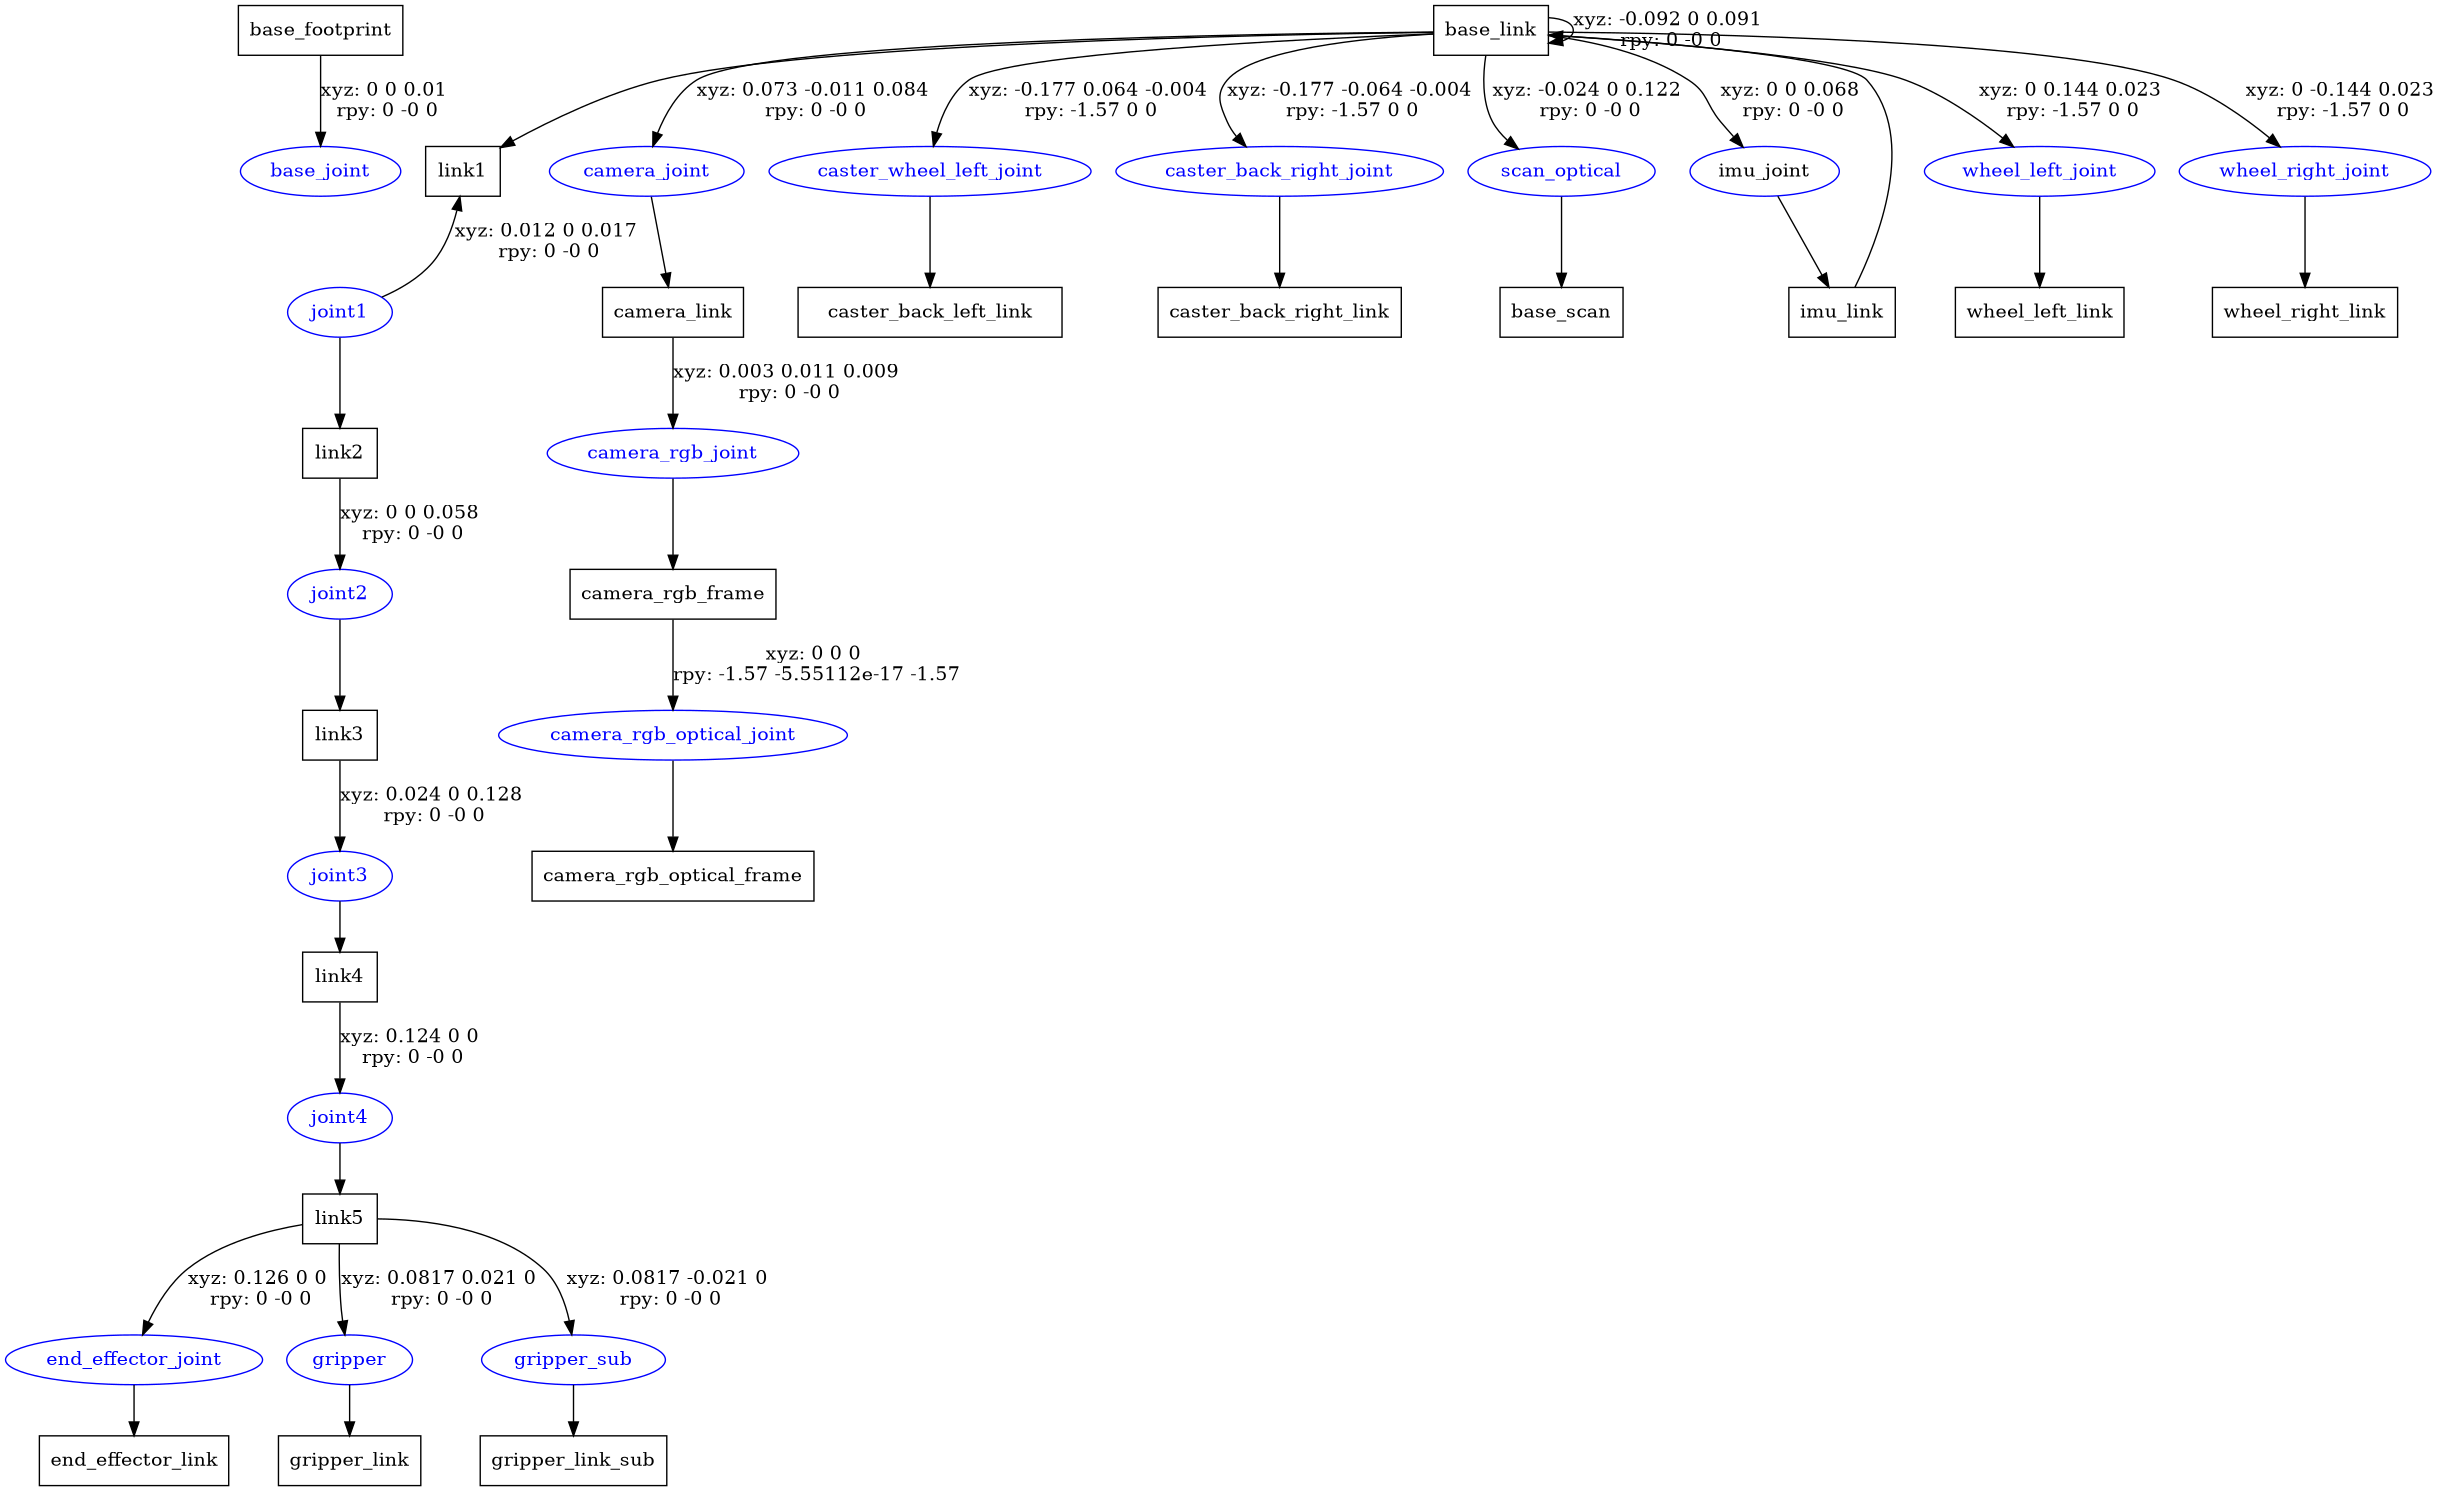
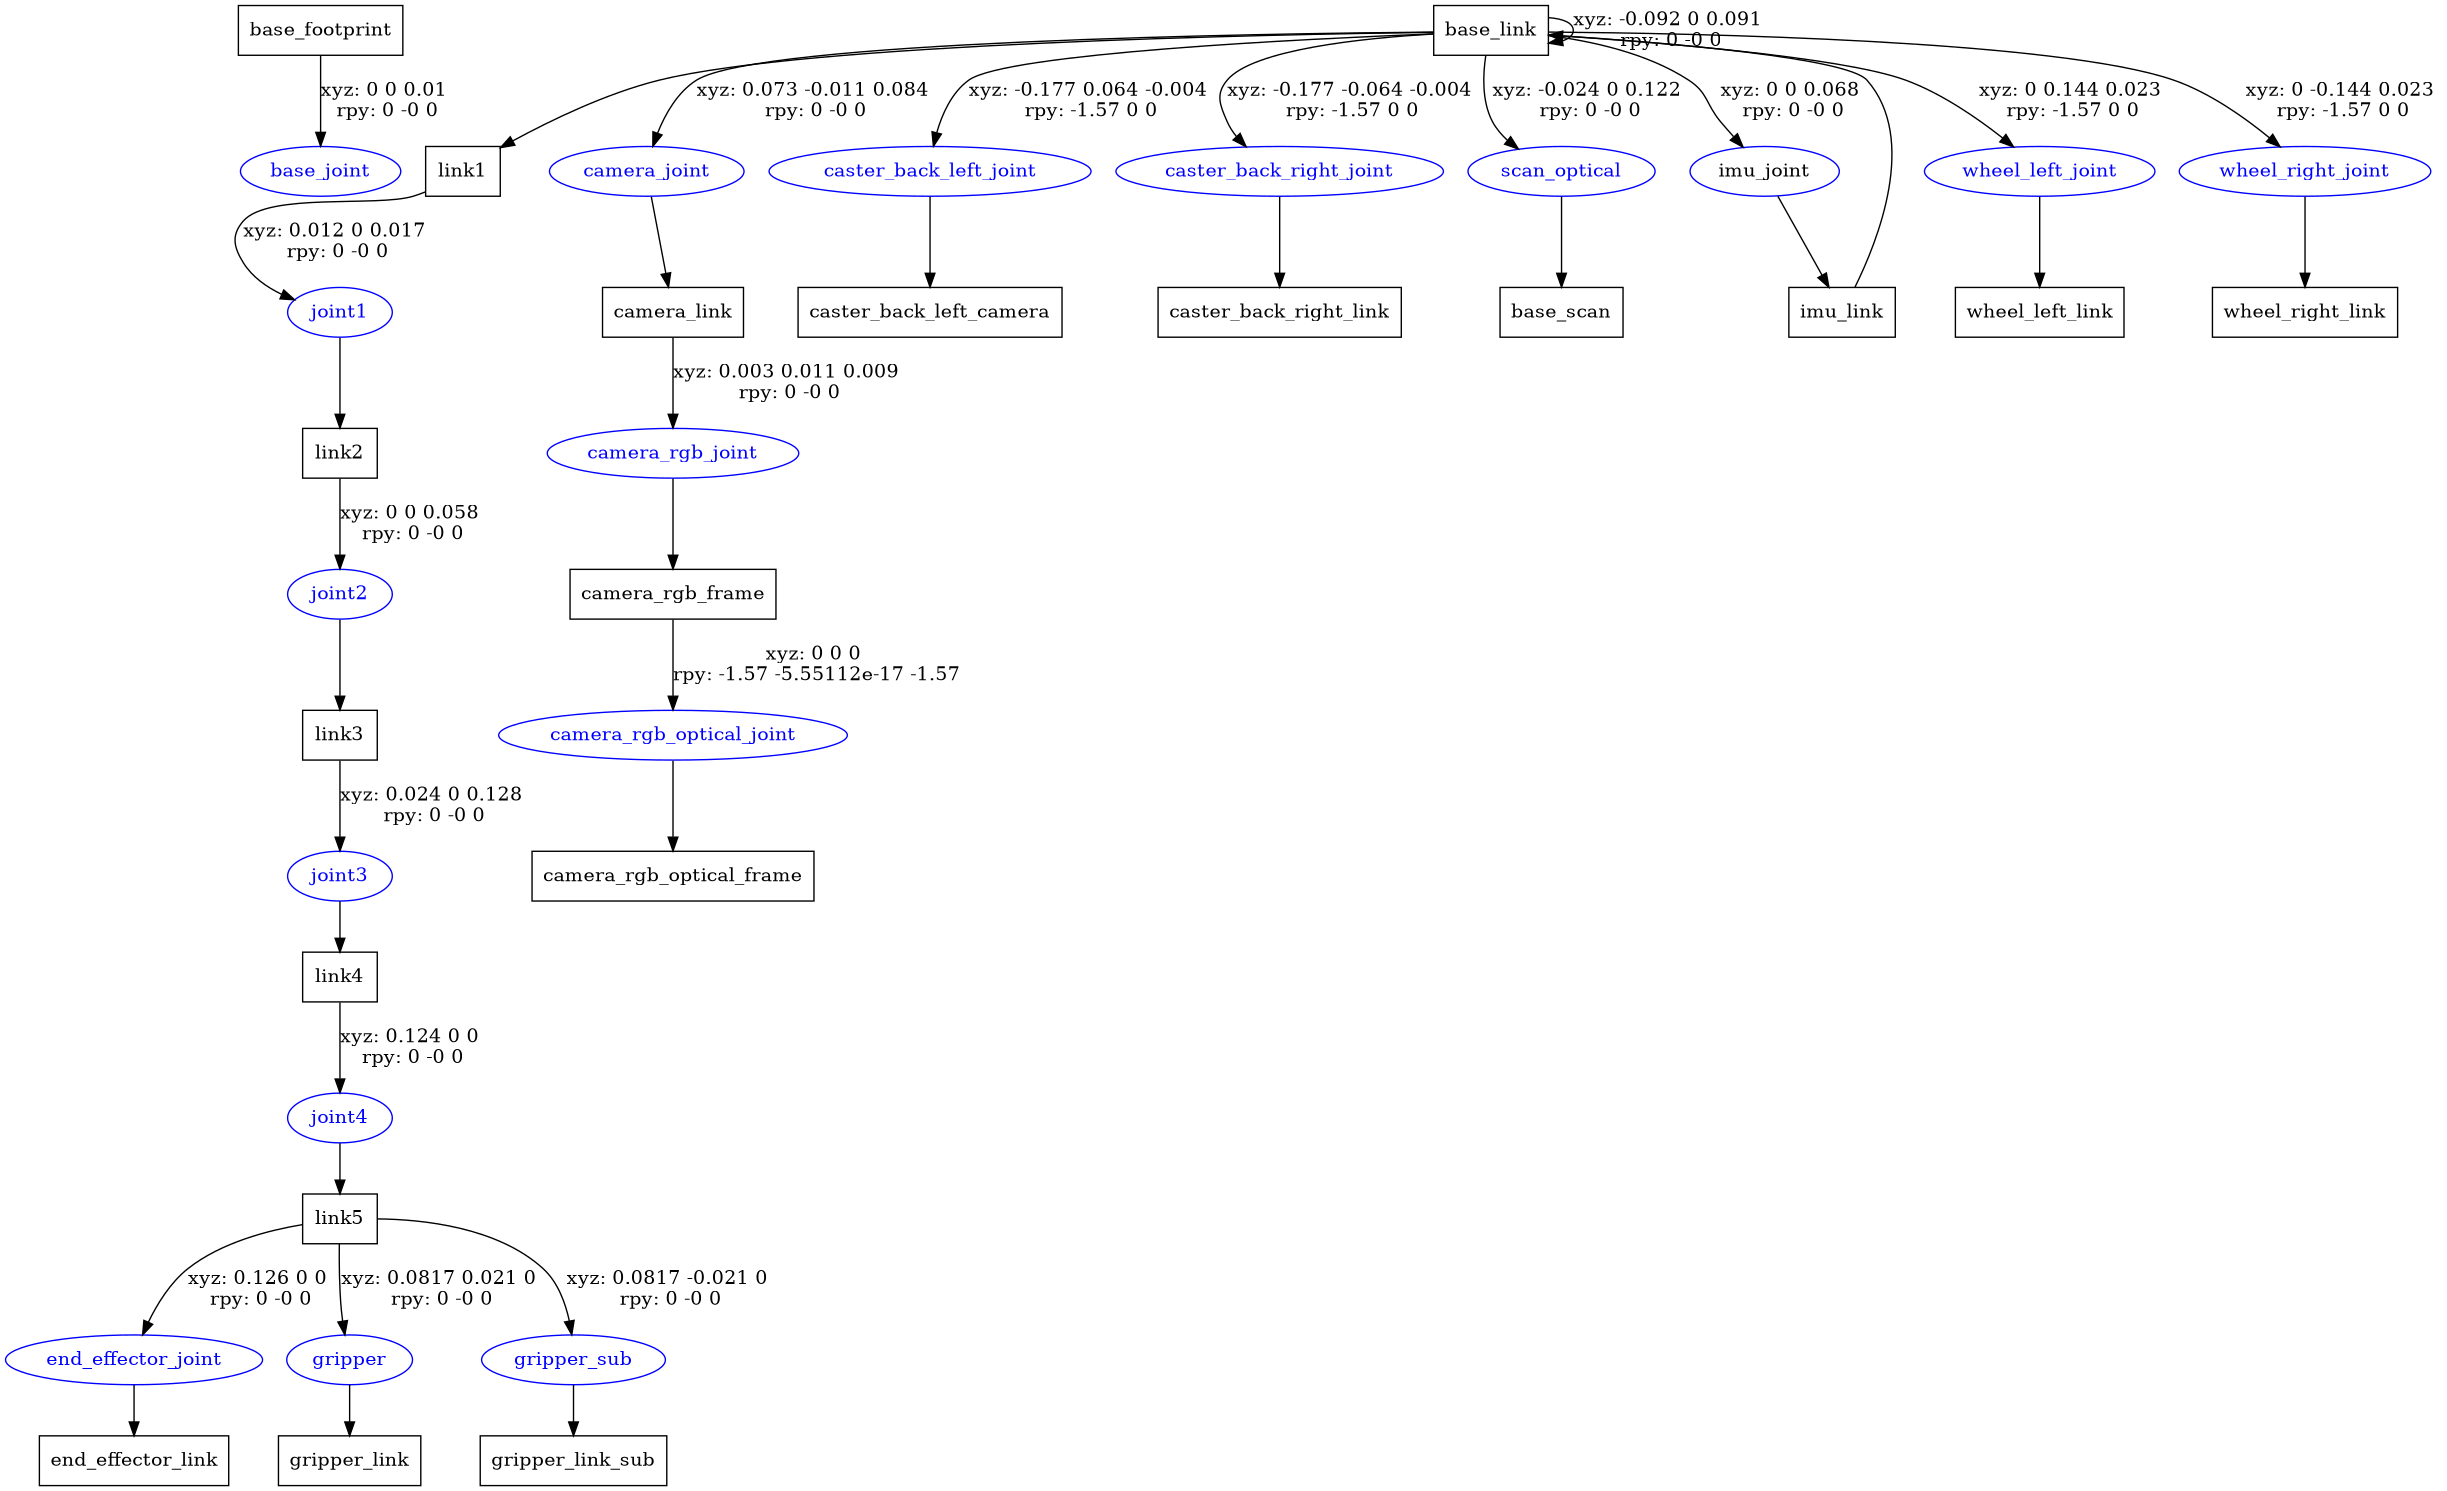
(930, 171) -> (930, 171)
(431, 264) -> (285, 205)
(930, 312) -> (930, 312)
